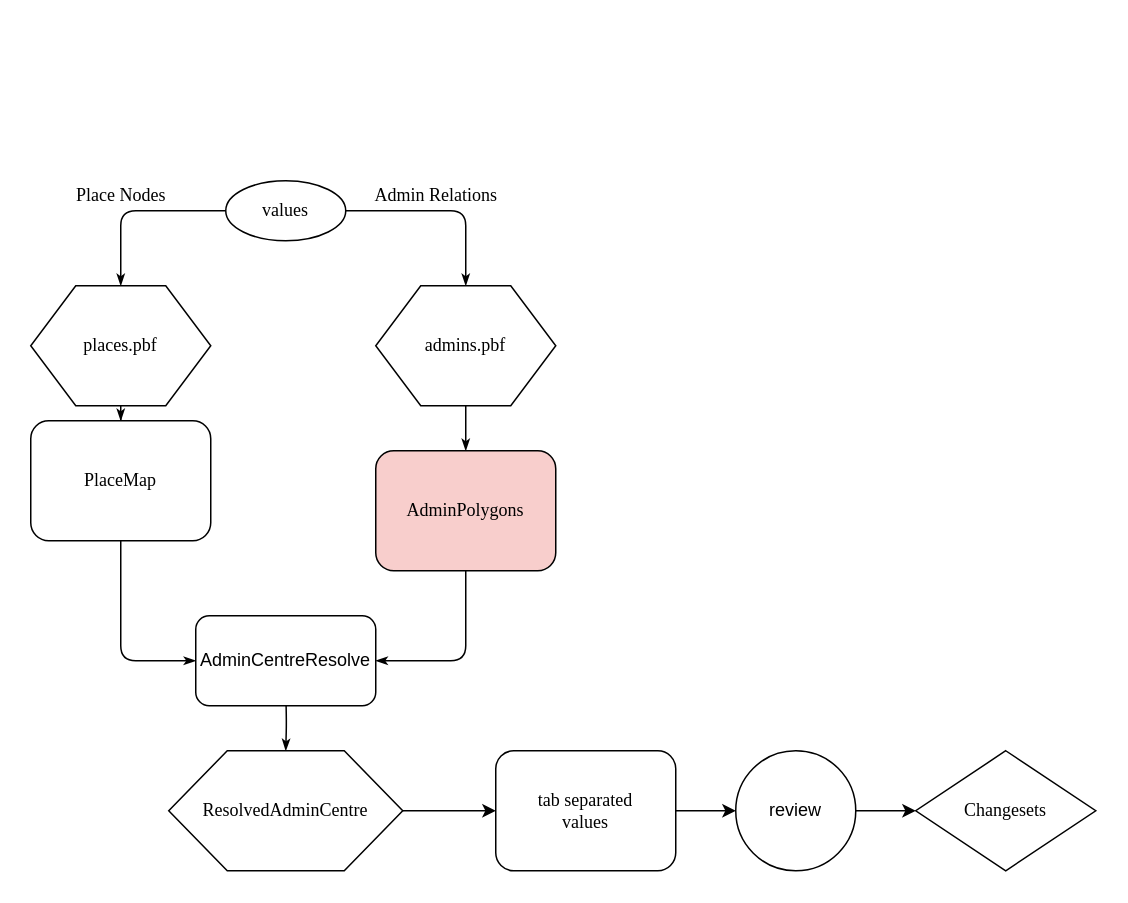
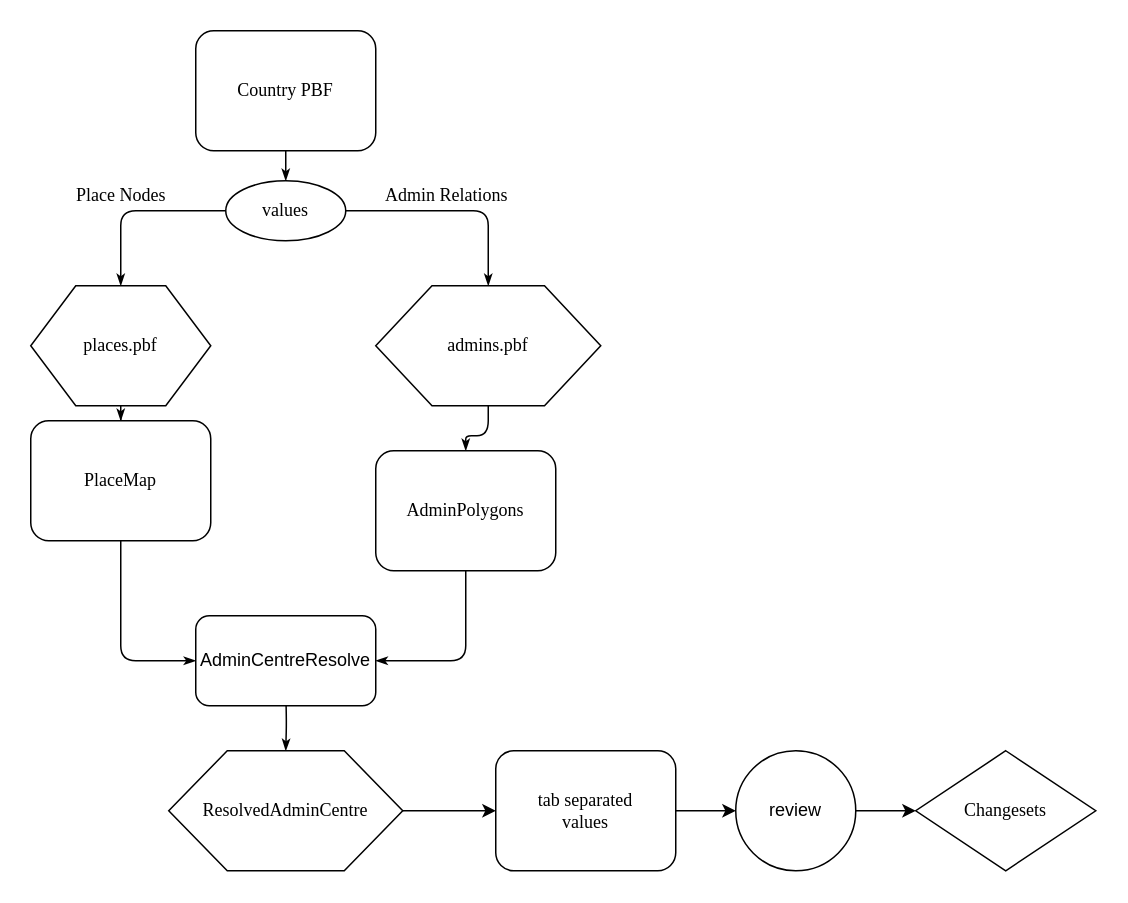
none -> (286, 91)
none -> (286, 167)
(466, 346) -> (488, 346)
(466, 511) -> (466, 511)
